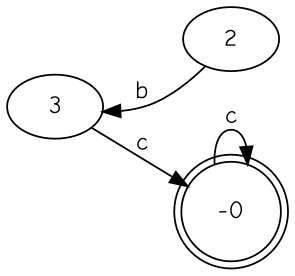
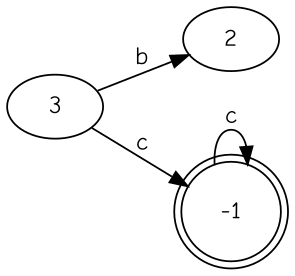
(167, 96) -> (135, 76)
(231, 212) -> (231, 212)
